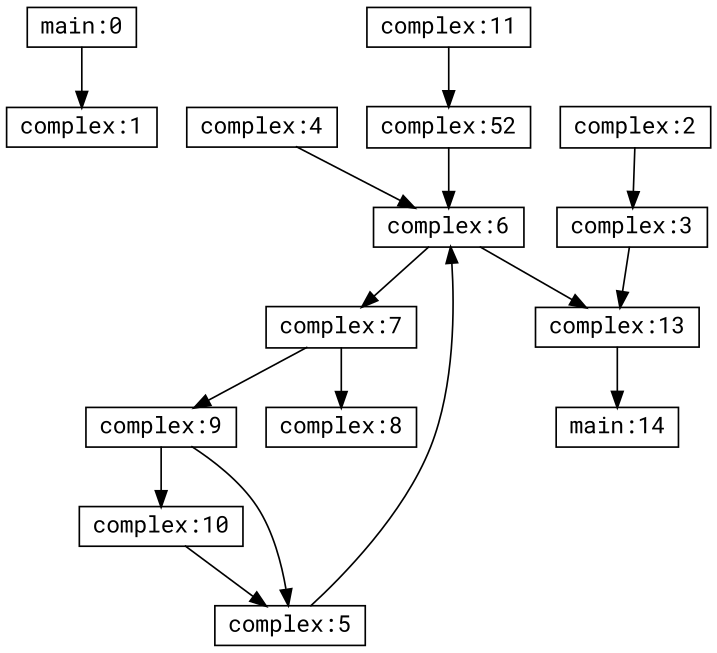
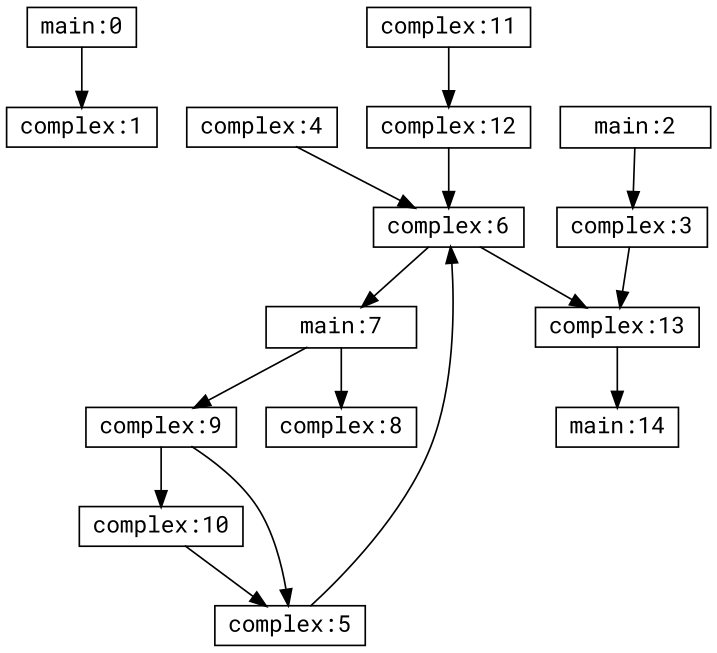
(449, 127) -> (449, 127)
(635, 127) -> (635, 127)
(341, 327) -> (341, 327)
